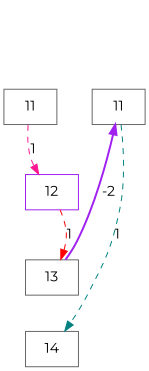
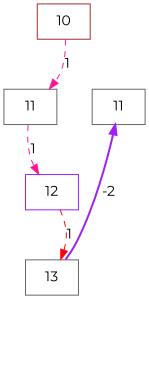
none -> (64, 22)
(52, 349) -> none
